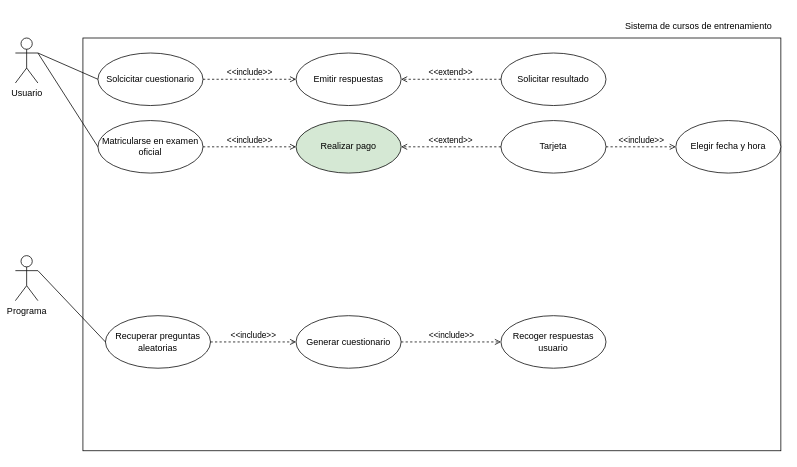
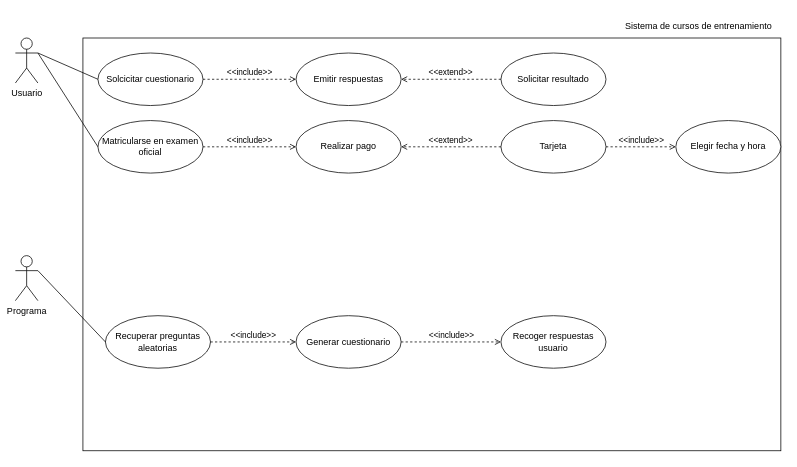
(348, 147) -> (348, 147)
